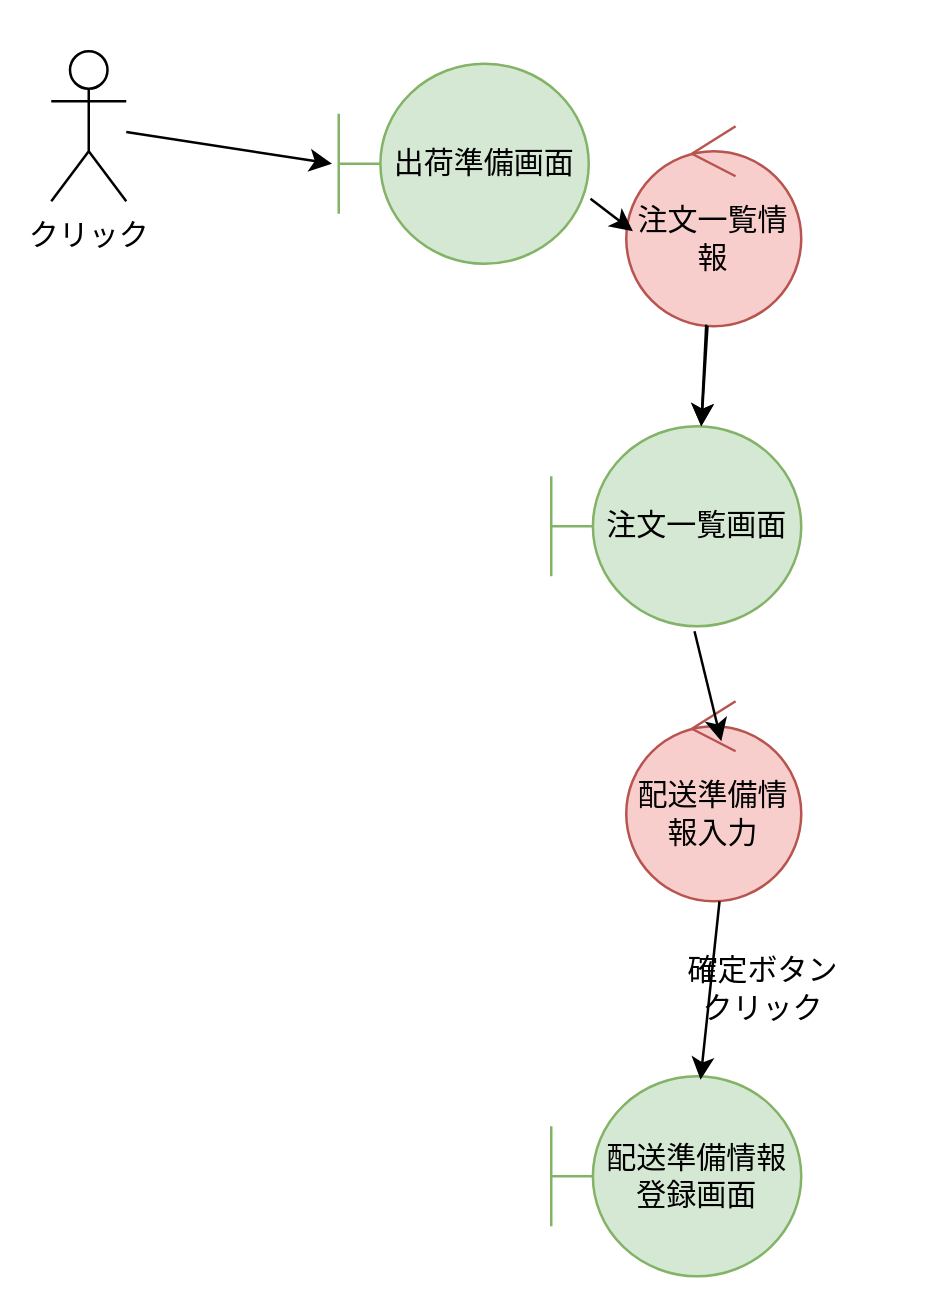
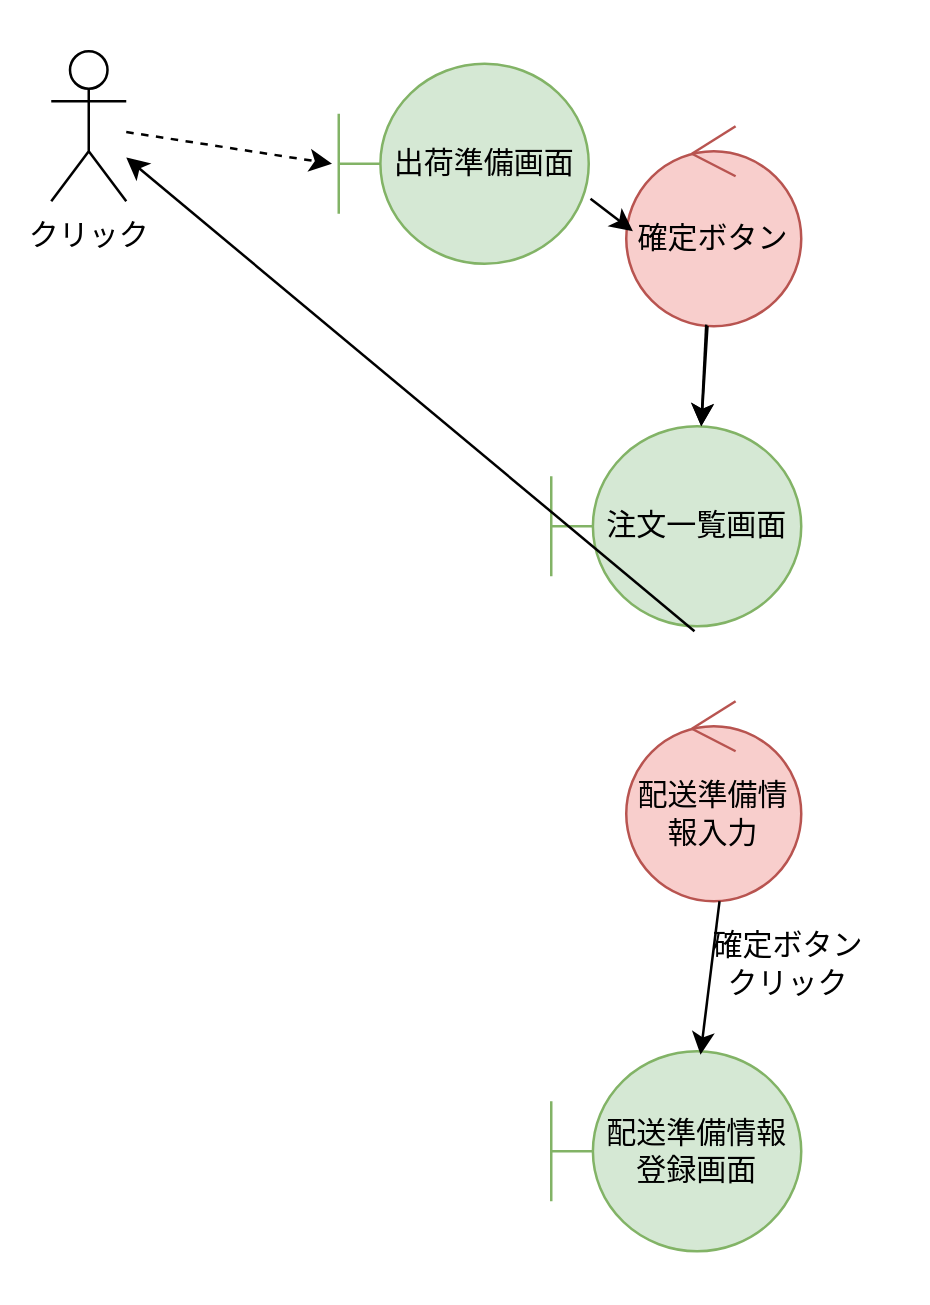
(224, 147) -> (224, 147)
(714, 239) -> (714, 239)
(704, 670) -> (343, 338)
(764, 989) -> (789, 964)
(676, 1176) -> (676, 1151)
